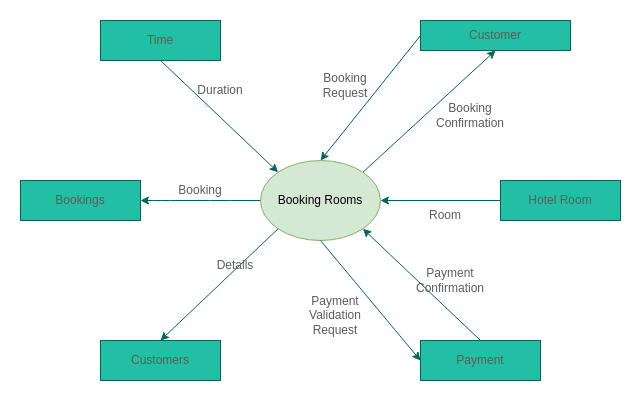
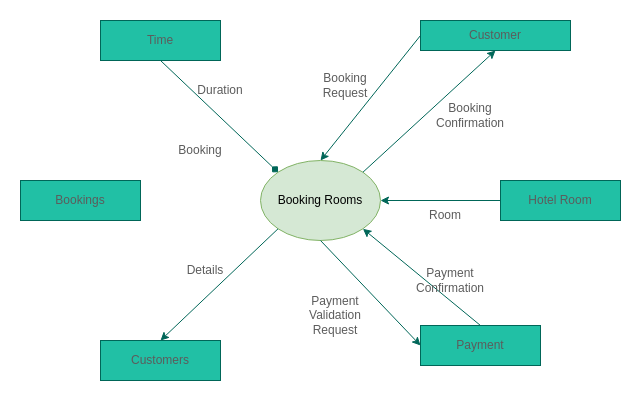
(272, 166) -> (272, 166)
(201, 191) -> (201, 151)
(208, 201) -> none
(236, 266) -> (206, 271)
(481, 361) -> (481, 346)
